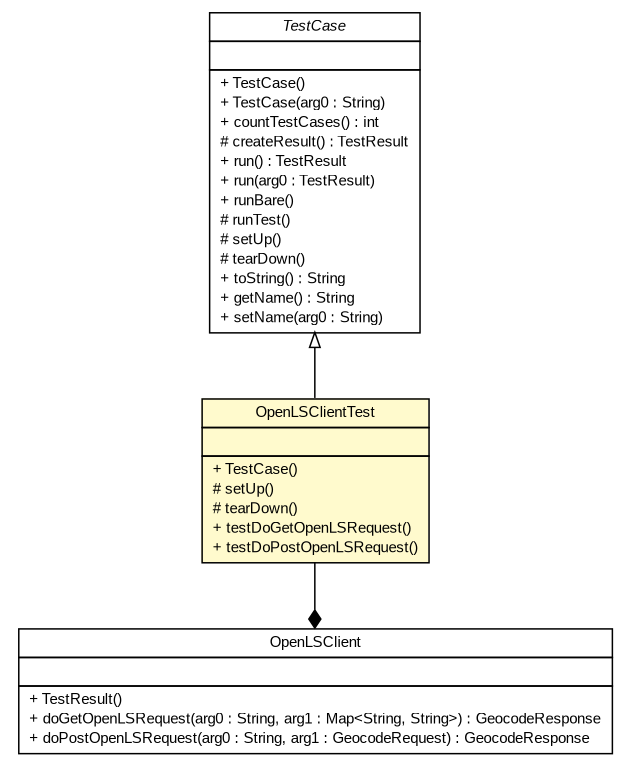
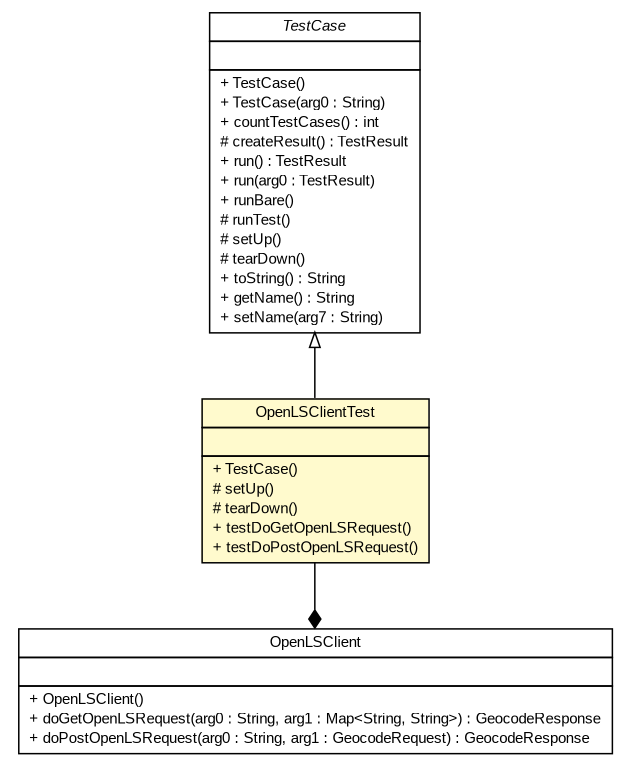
(302, 318) -> (302, 318)
(76, 700) -> (86, 700)
